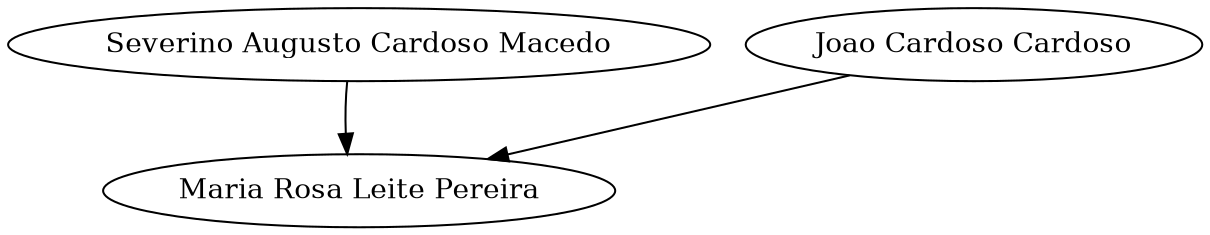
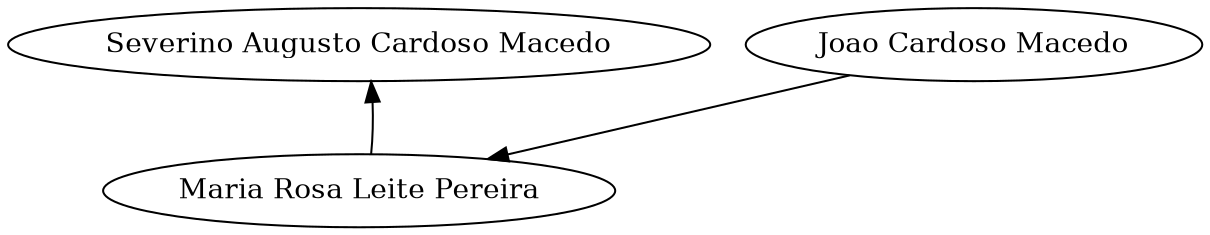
(974, 45) -> (974, 45)
(346, 108) -> (373, 128)
